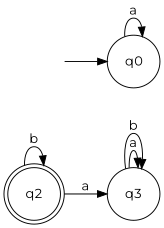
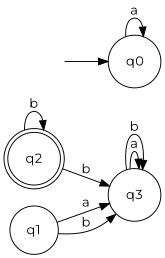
(86, 187) -> (86, 170)
none -> (34, 230)
